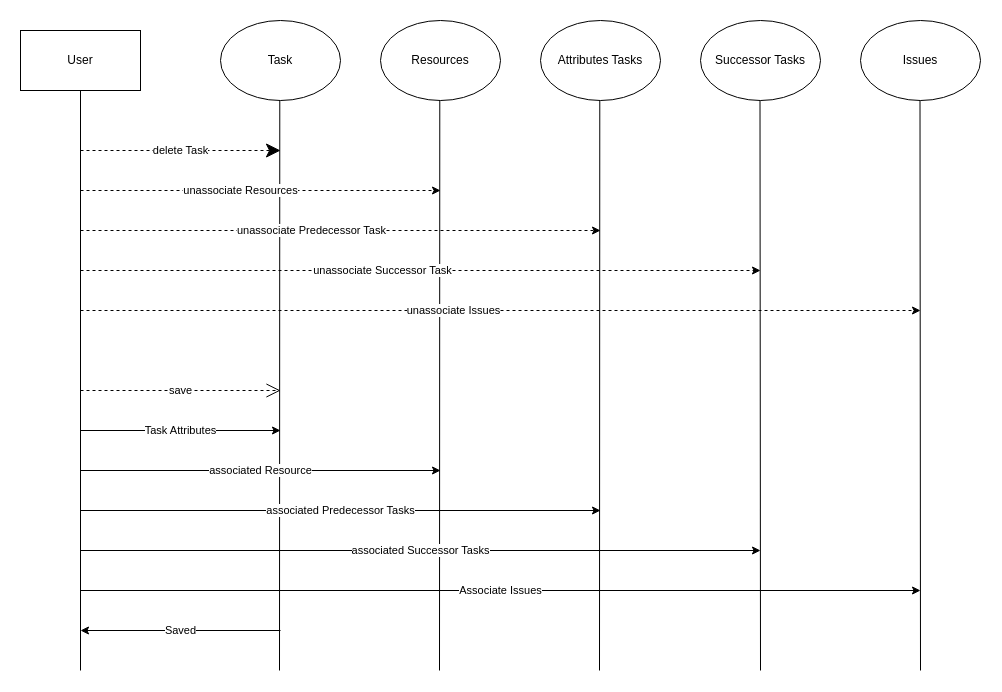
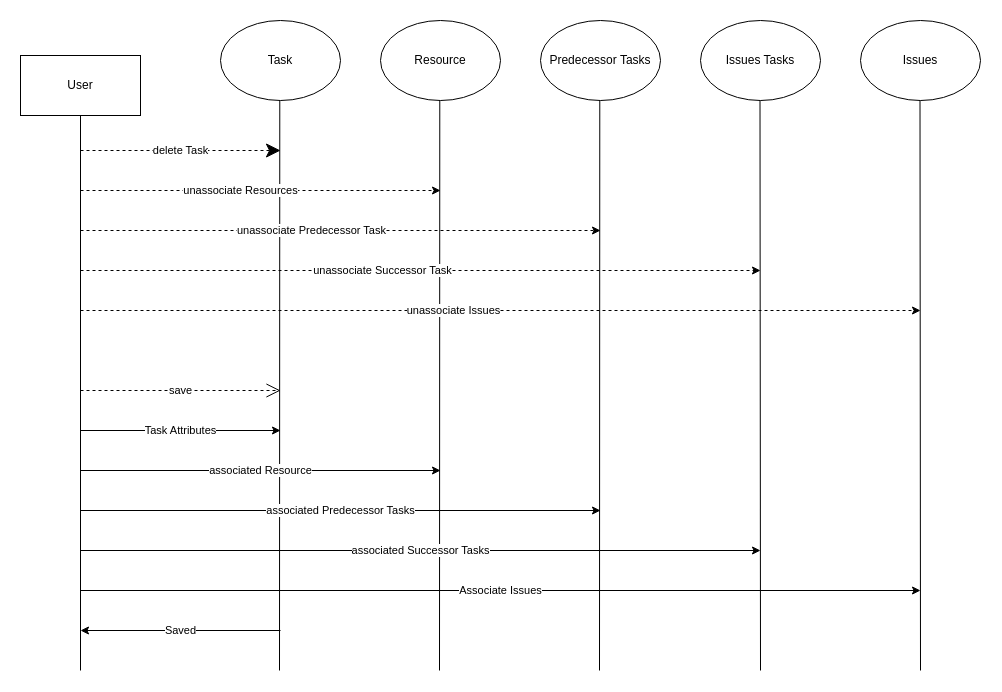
(81, 61) -> (81, 86)
(441, 61) -> (441, 61)
(601, 61) -> (601, 61)
(761, 61) -> (761, 61)
